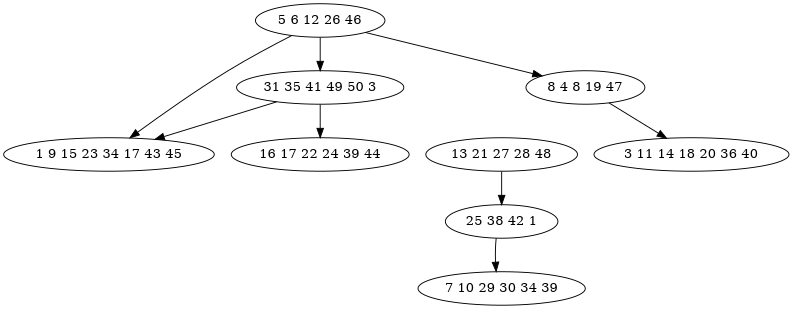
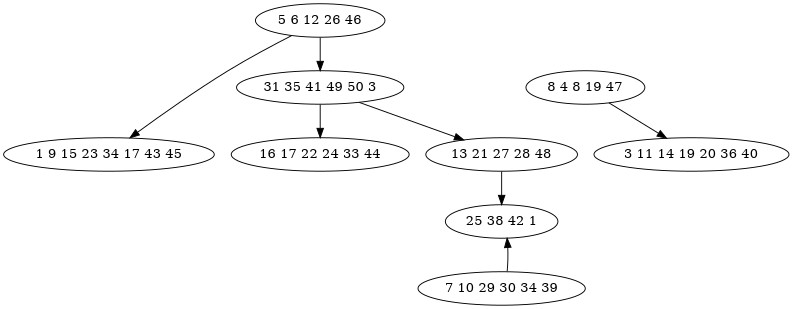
(449, 53) -> none
(220, 119) -> (407, 120)
(320, 154) -> (320, 154)
(691, 154) -> (691, 154)
(495, 250) -> (508, 260)
